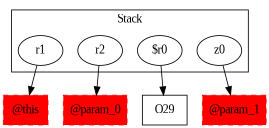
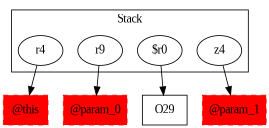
(41, 50) -> (41, 50)
(100, 50) -> (100, 50)
(219, 50) -> (219, 50)
